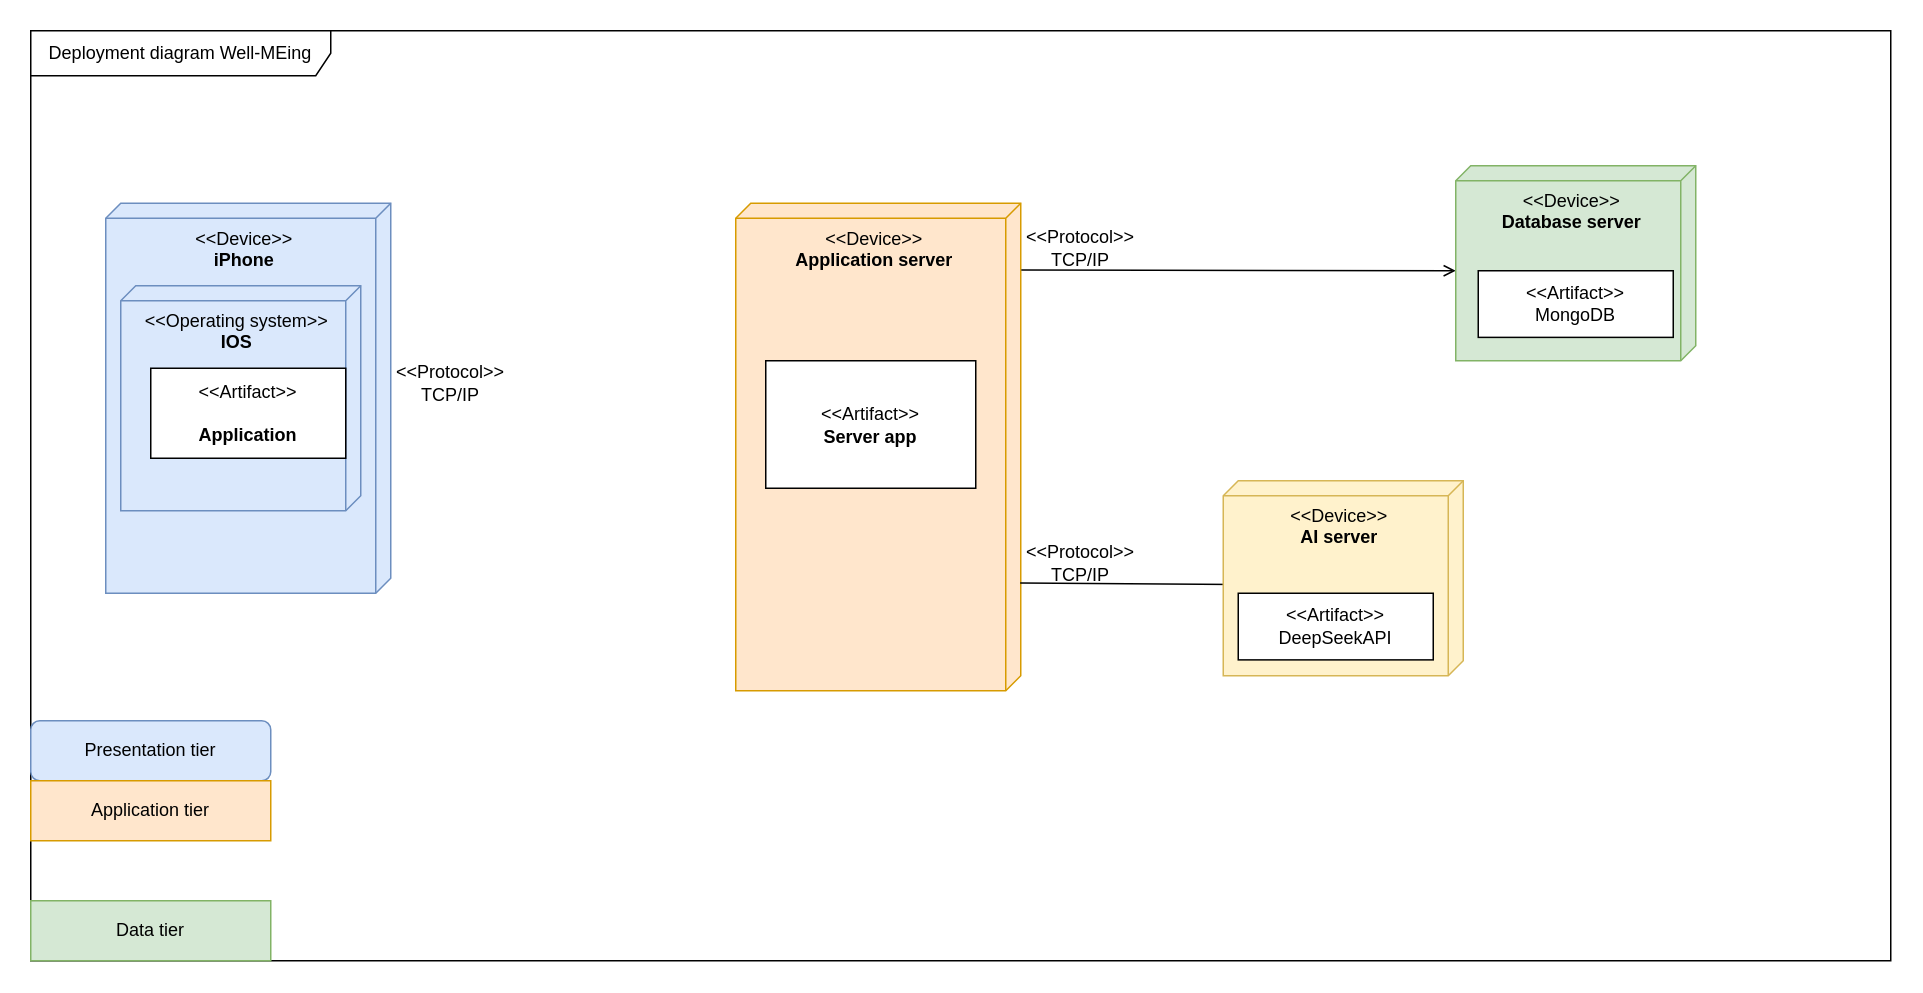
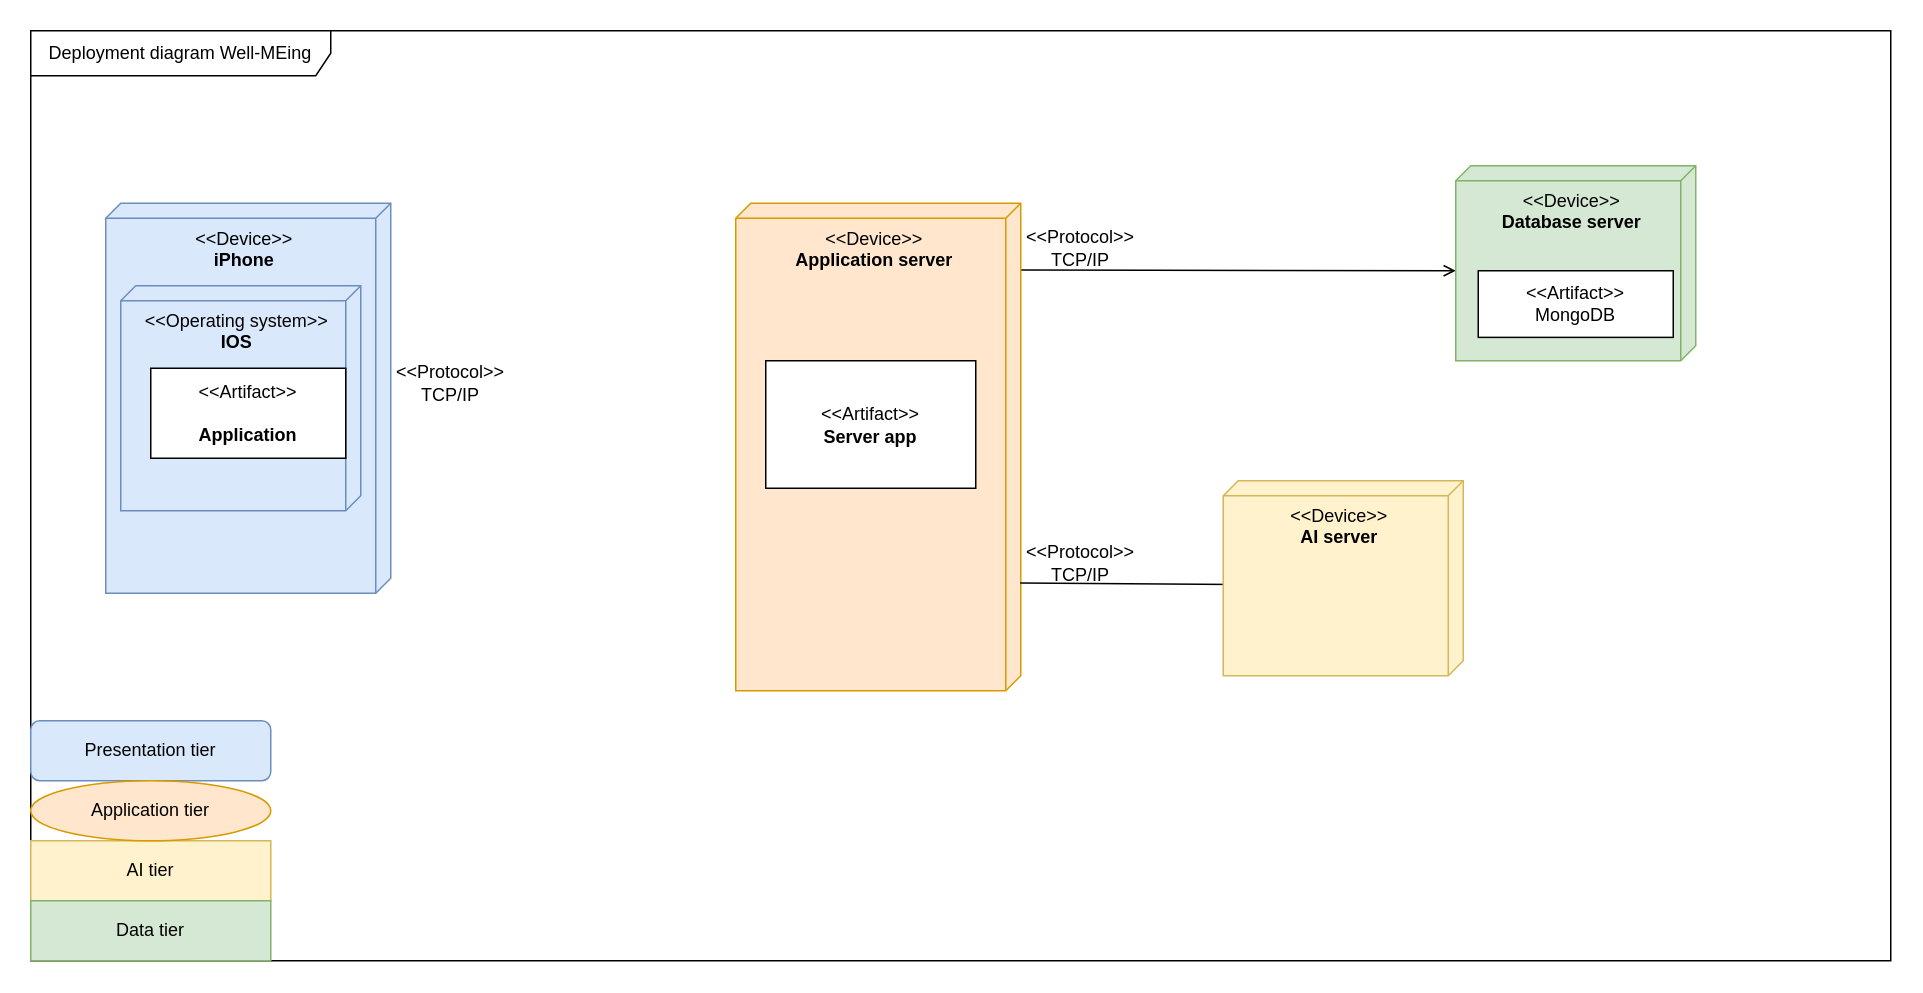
(1336, 627) -> none
(151, 811) -> (151, 811)
none -> (151, 871)
